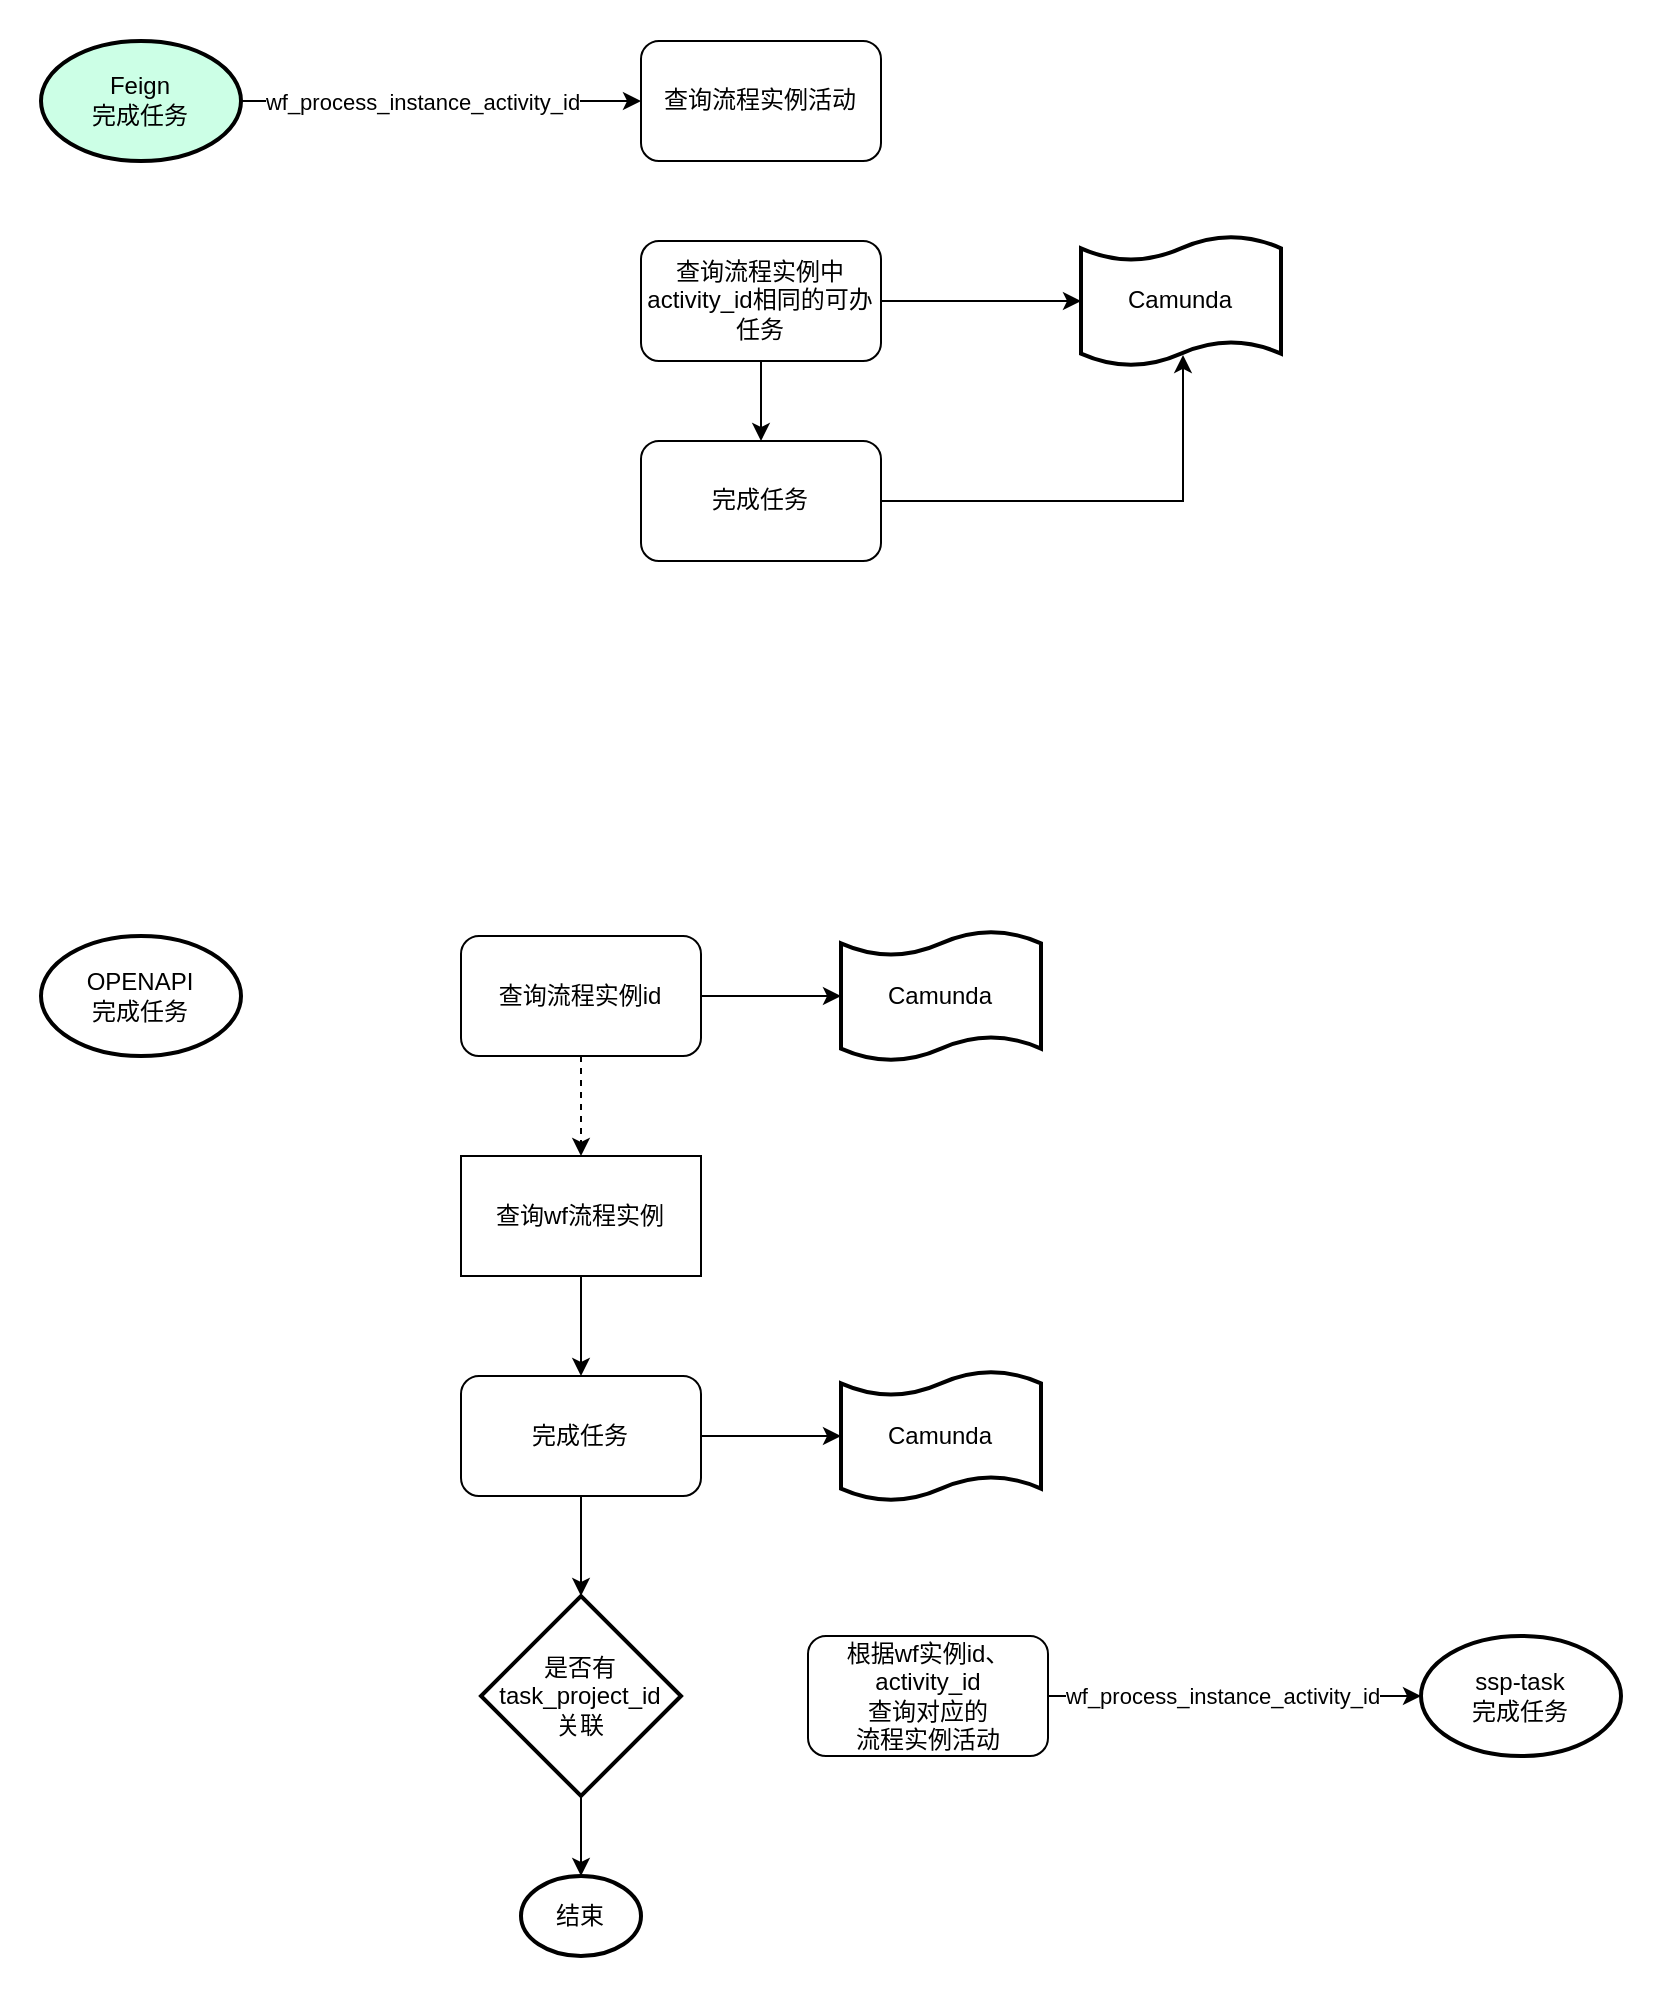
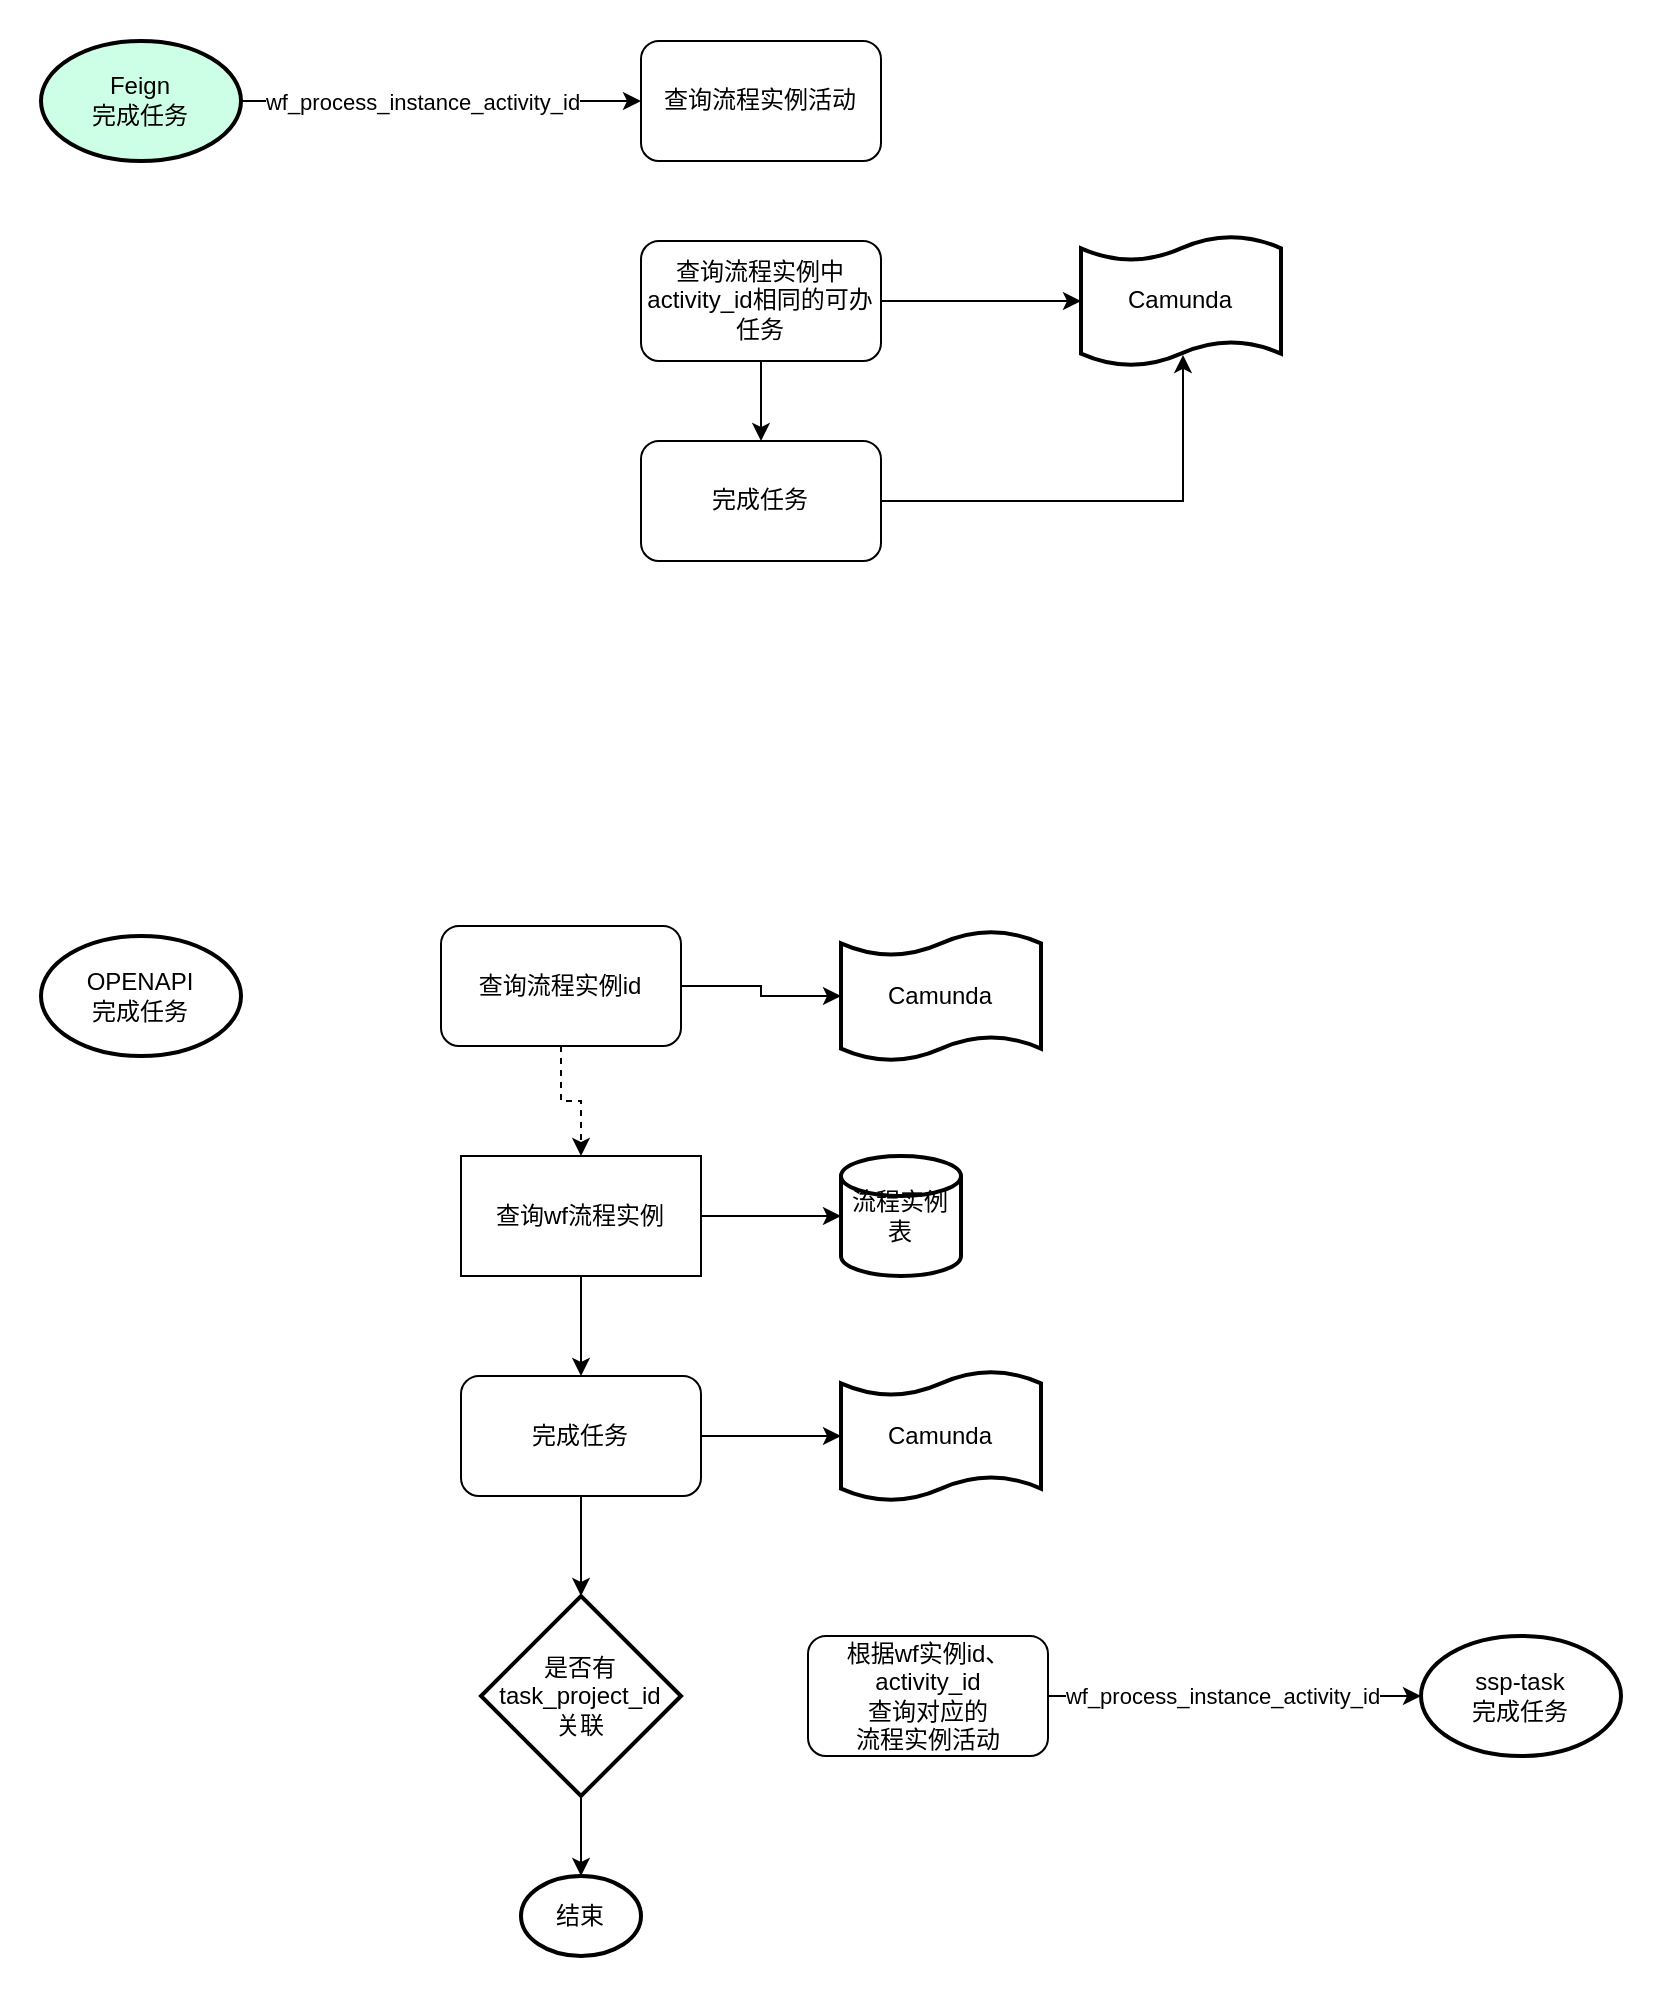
(581, 996) -> (561, 986)
none -> (764, 1216)
none -> (901, 1216)
